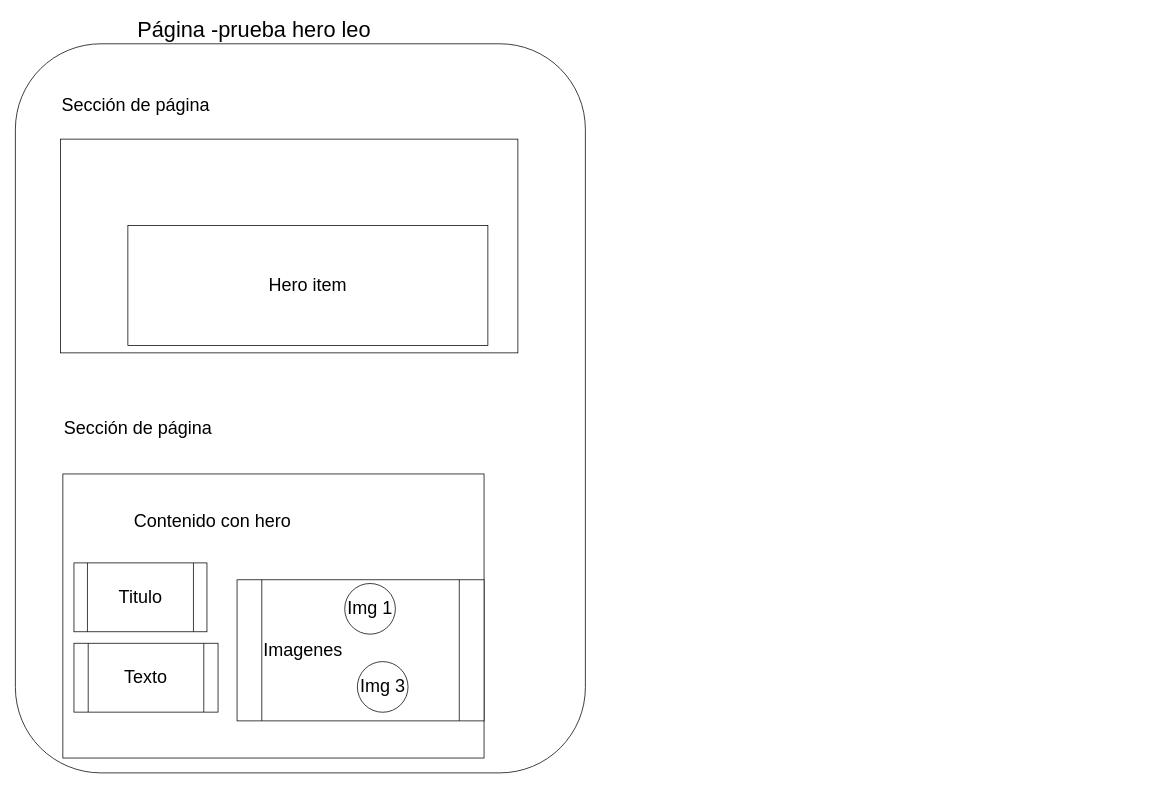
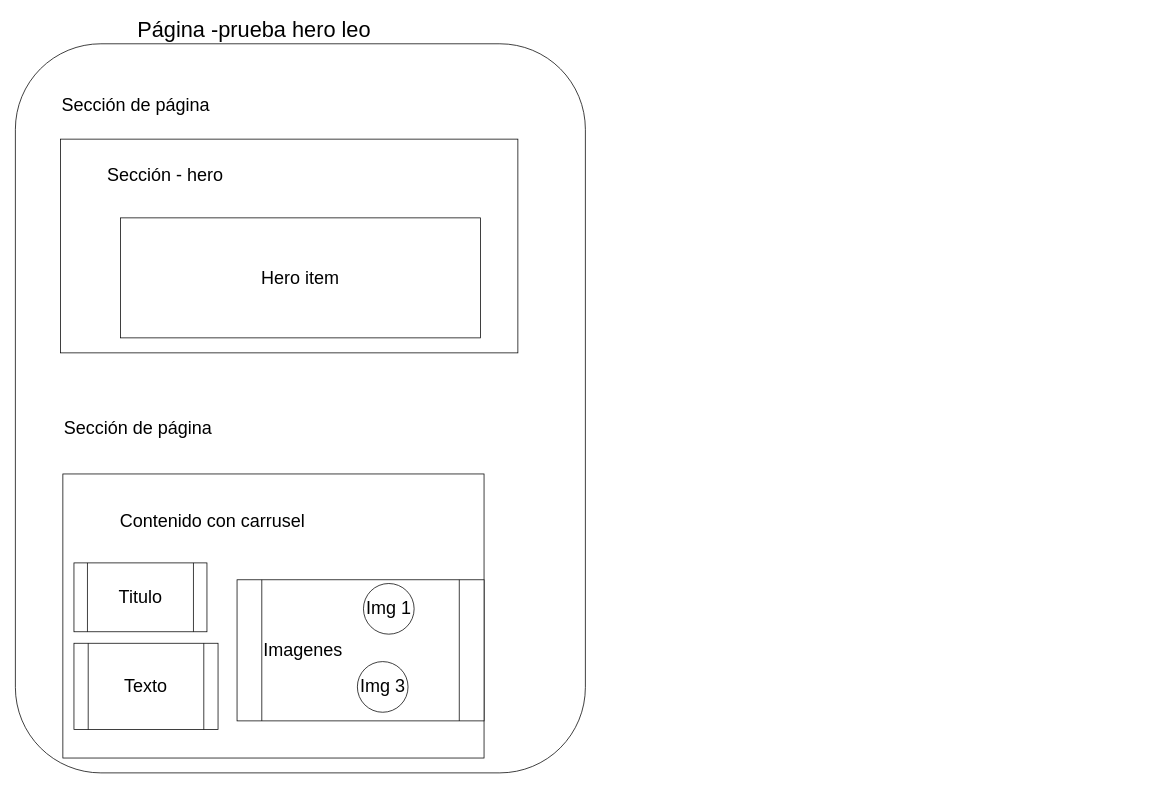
none -> (165, 175)
(308, 285) -> (300, 278)
(213, 522) -> (213, 522)
(370, 609) -> (389, 609)
(146, 678) -> (146, 686)
